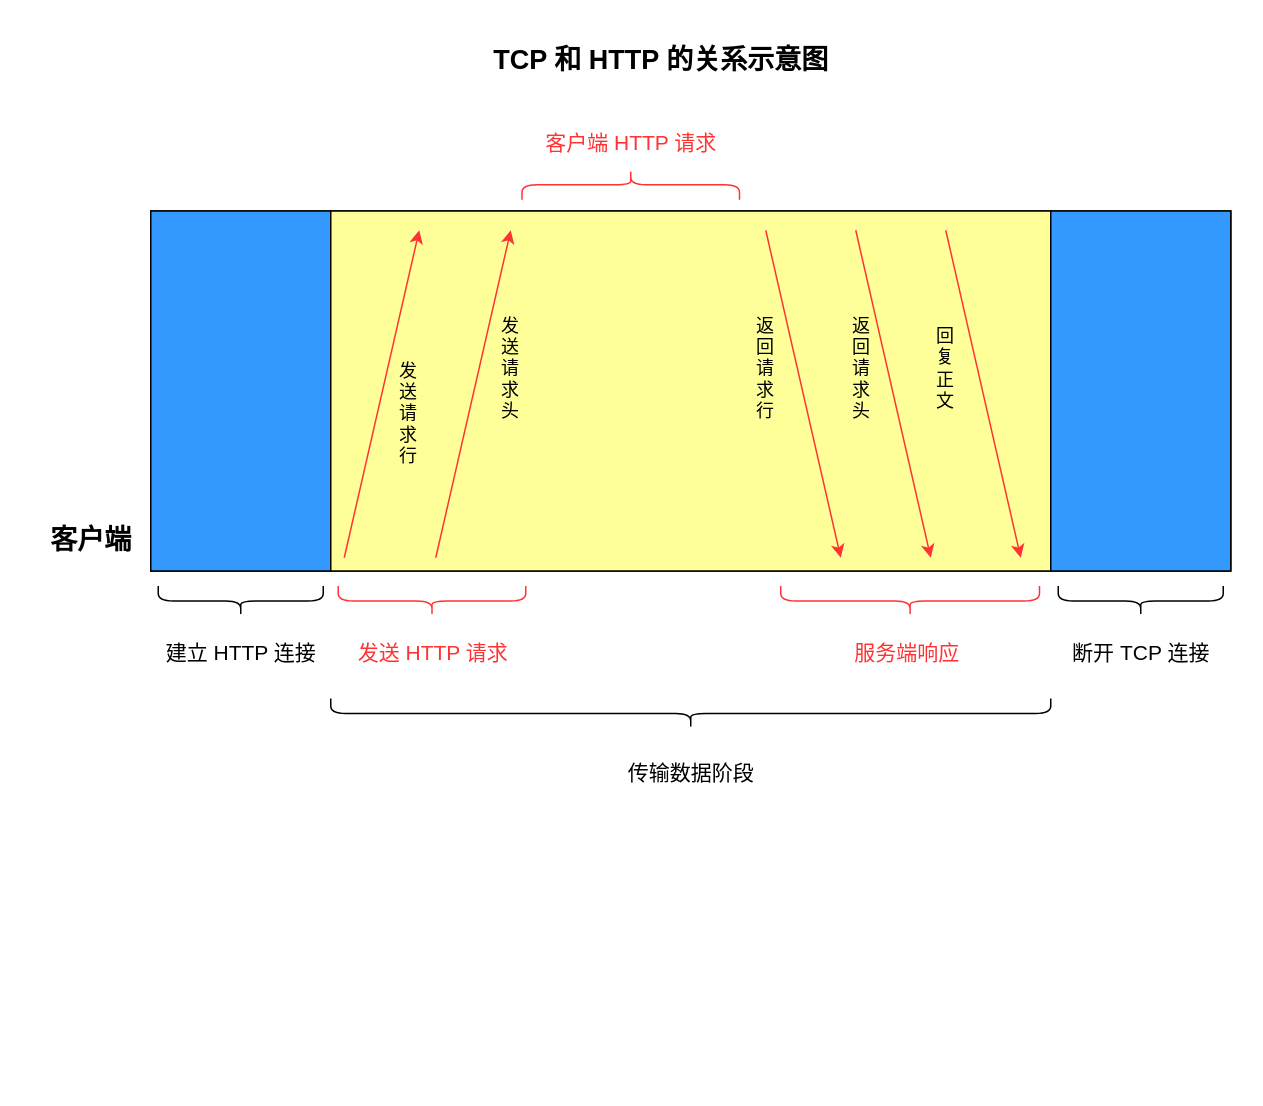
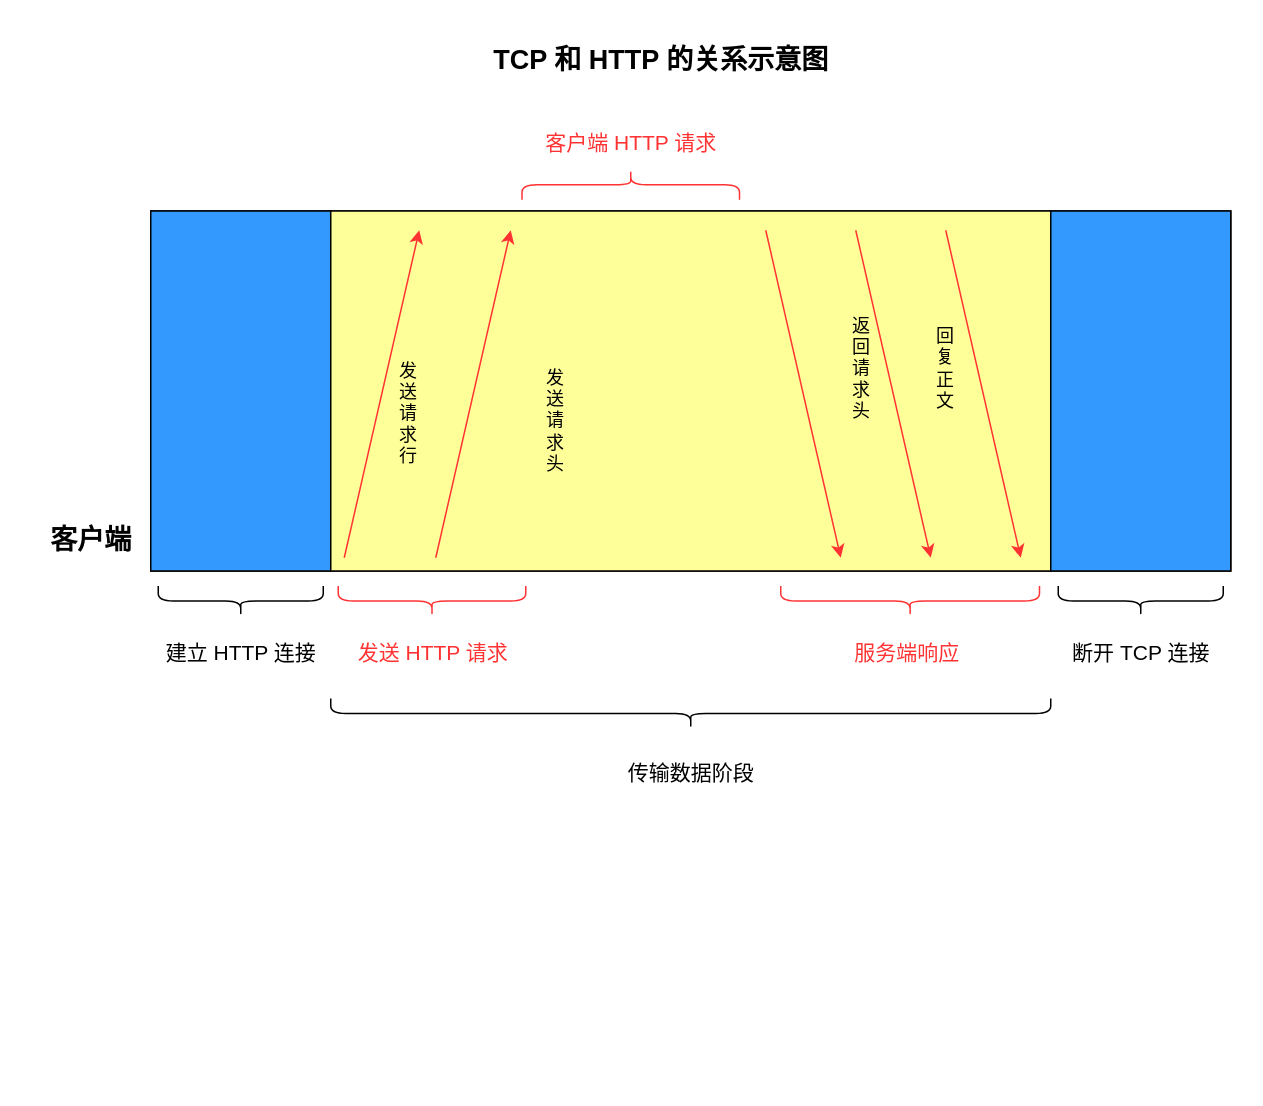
(511, 368) -> (556, 421)
(766, 368) -> none
